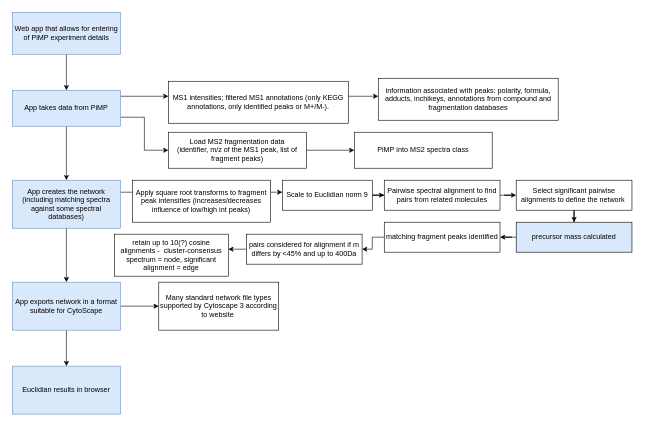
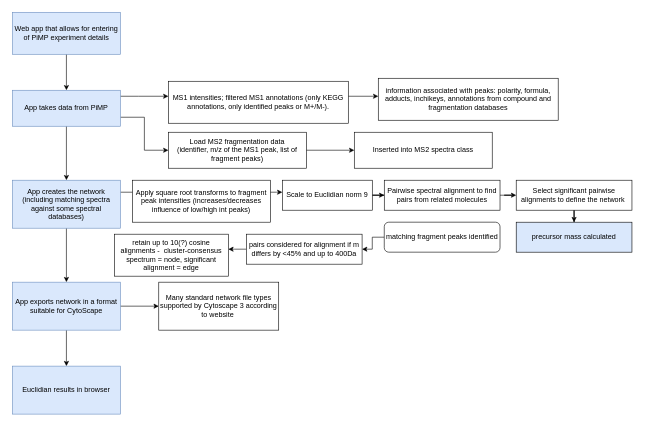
(423, 150) -> (423, 150)
(442, 237) -> (442, 237)
(508, 237) -> none
